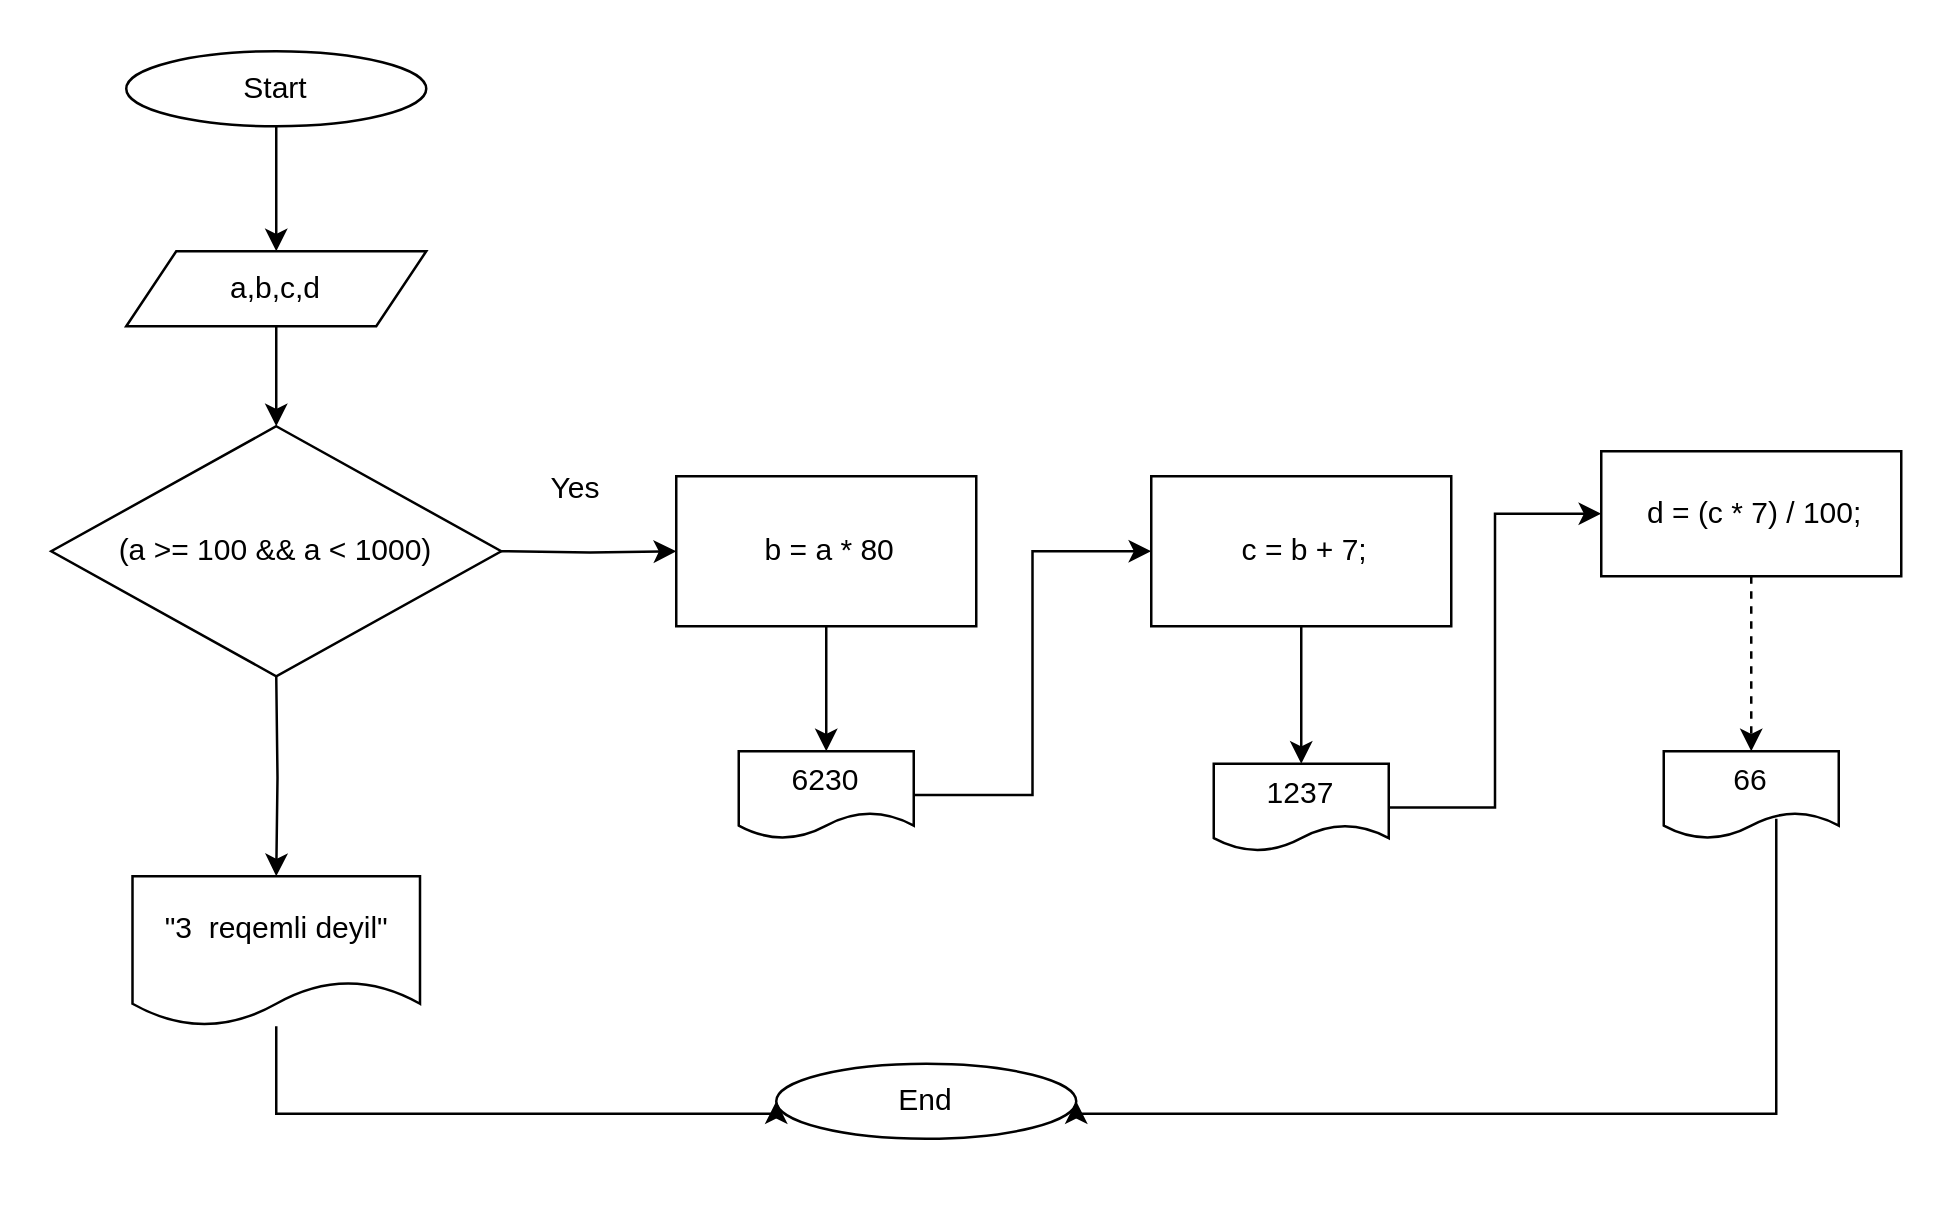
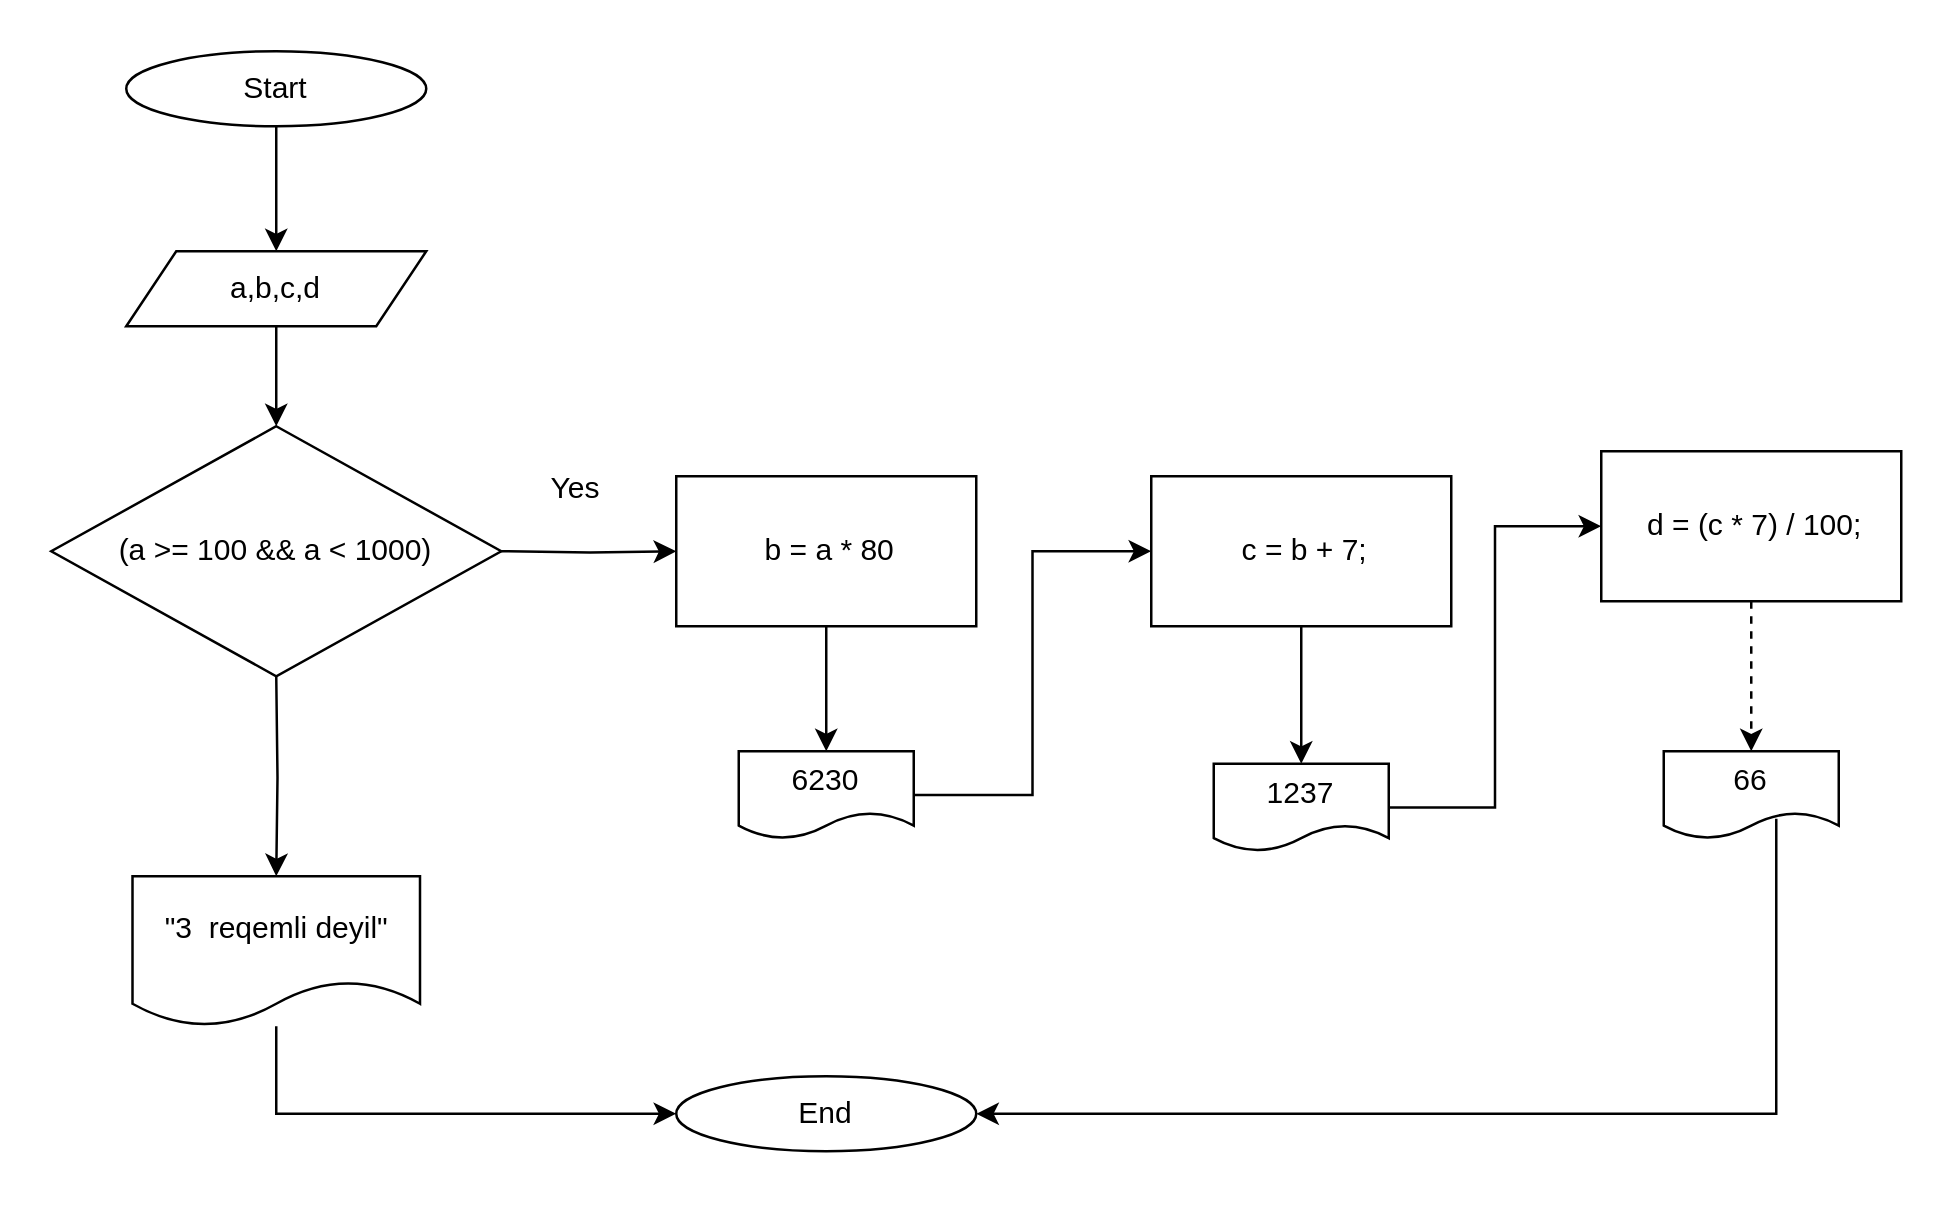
(1751, 514) -> (1751, 526)
(926, 1101) -> (826, 1114)
